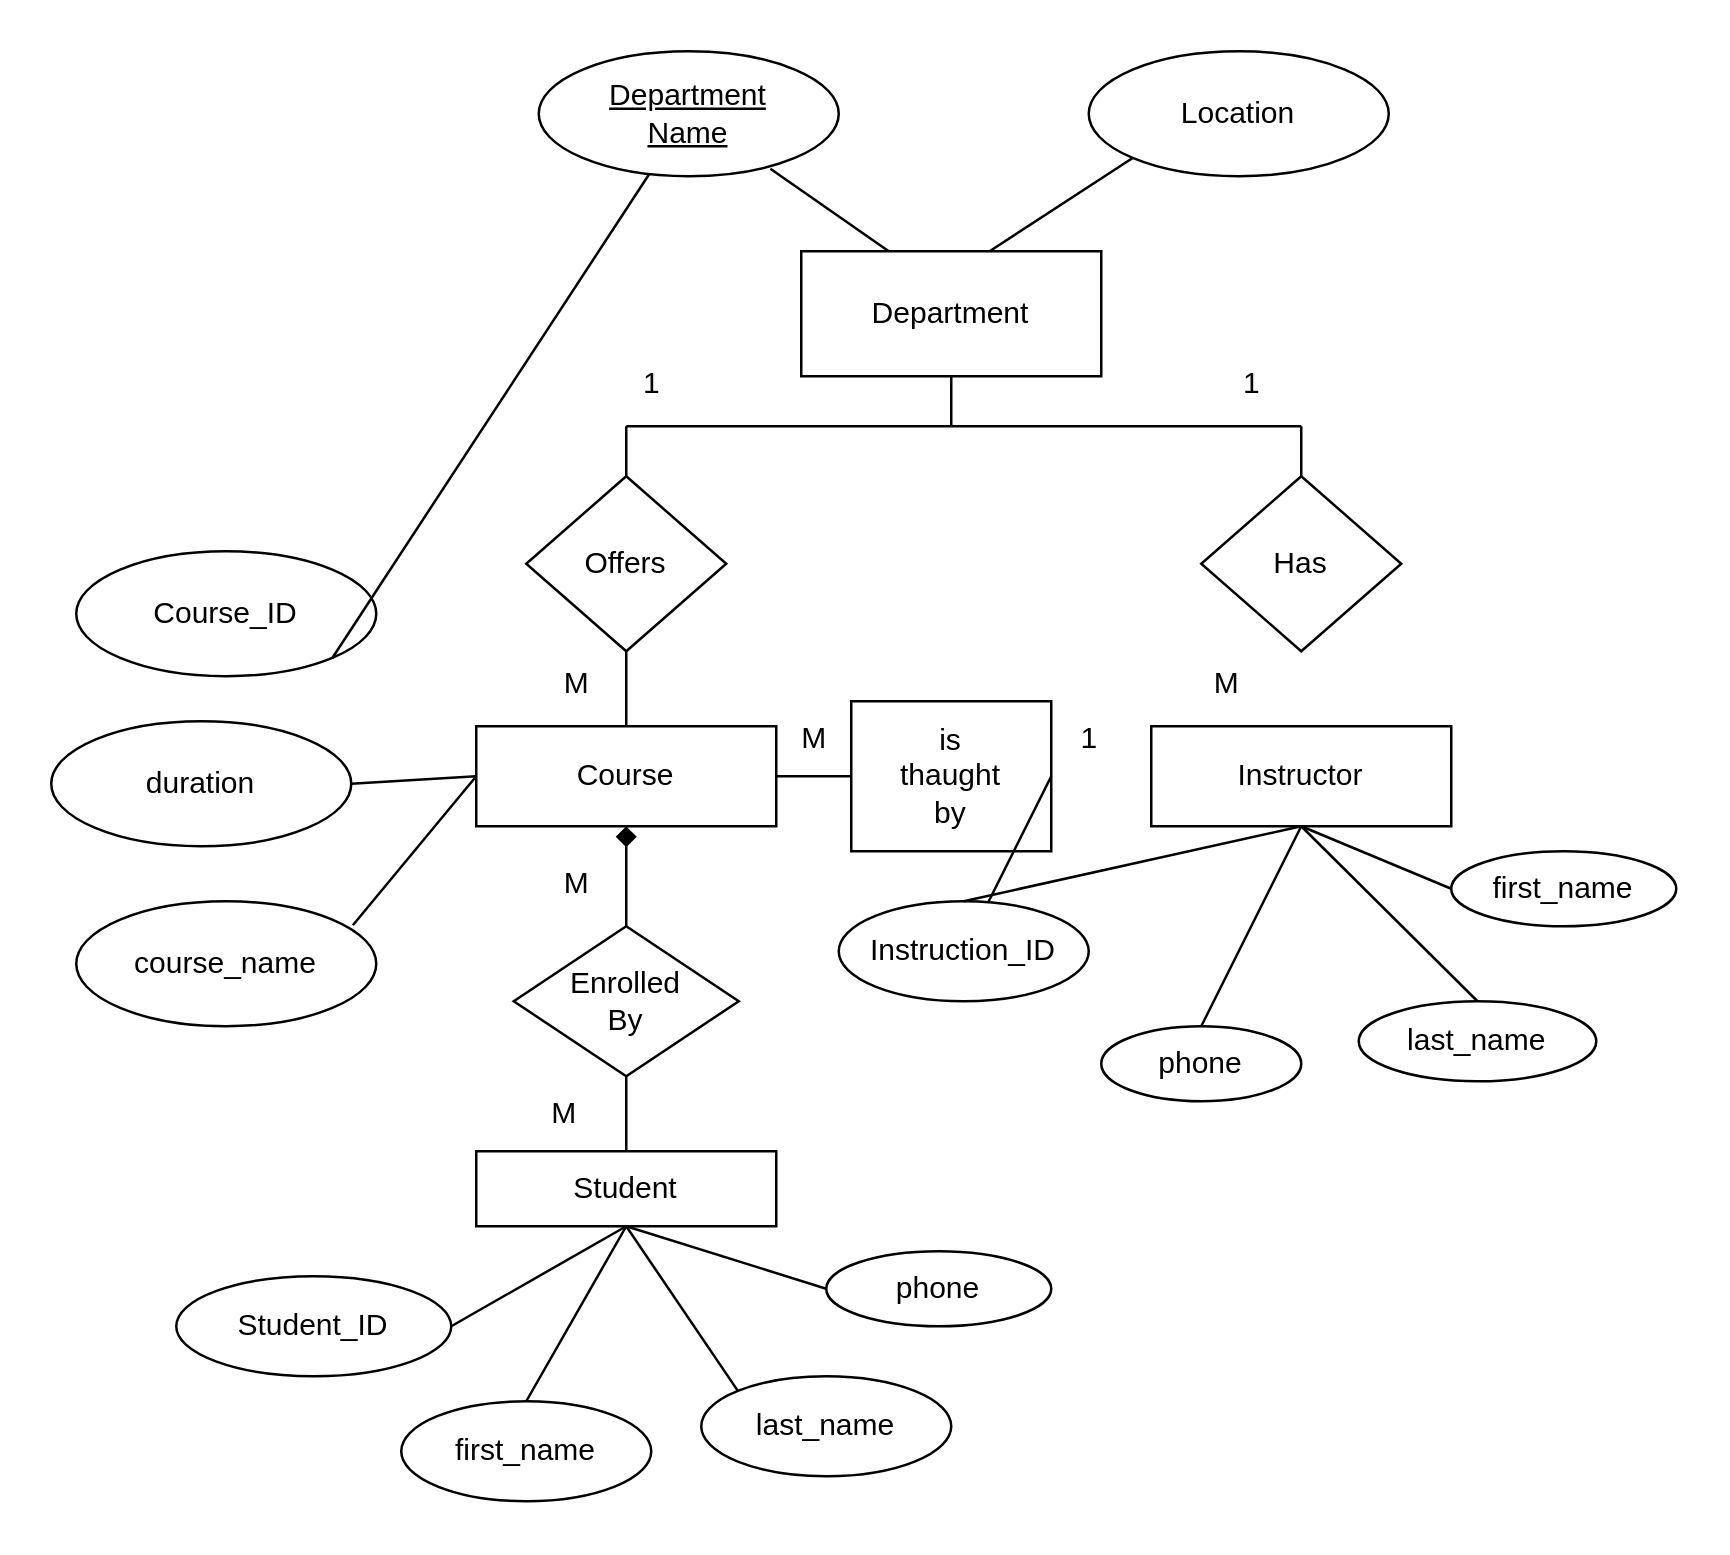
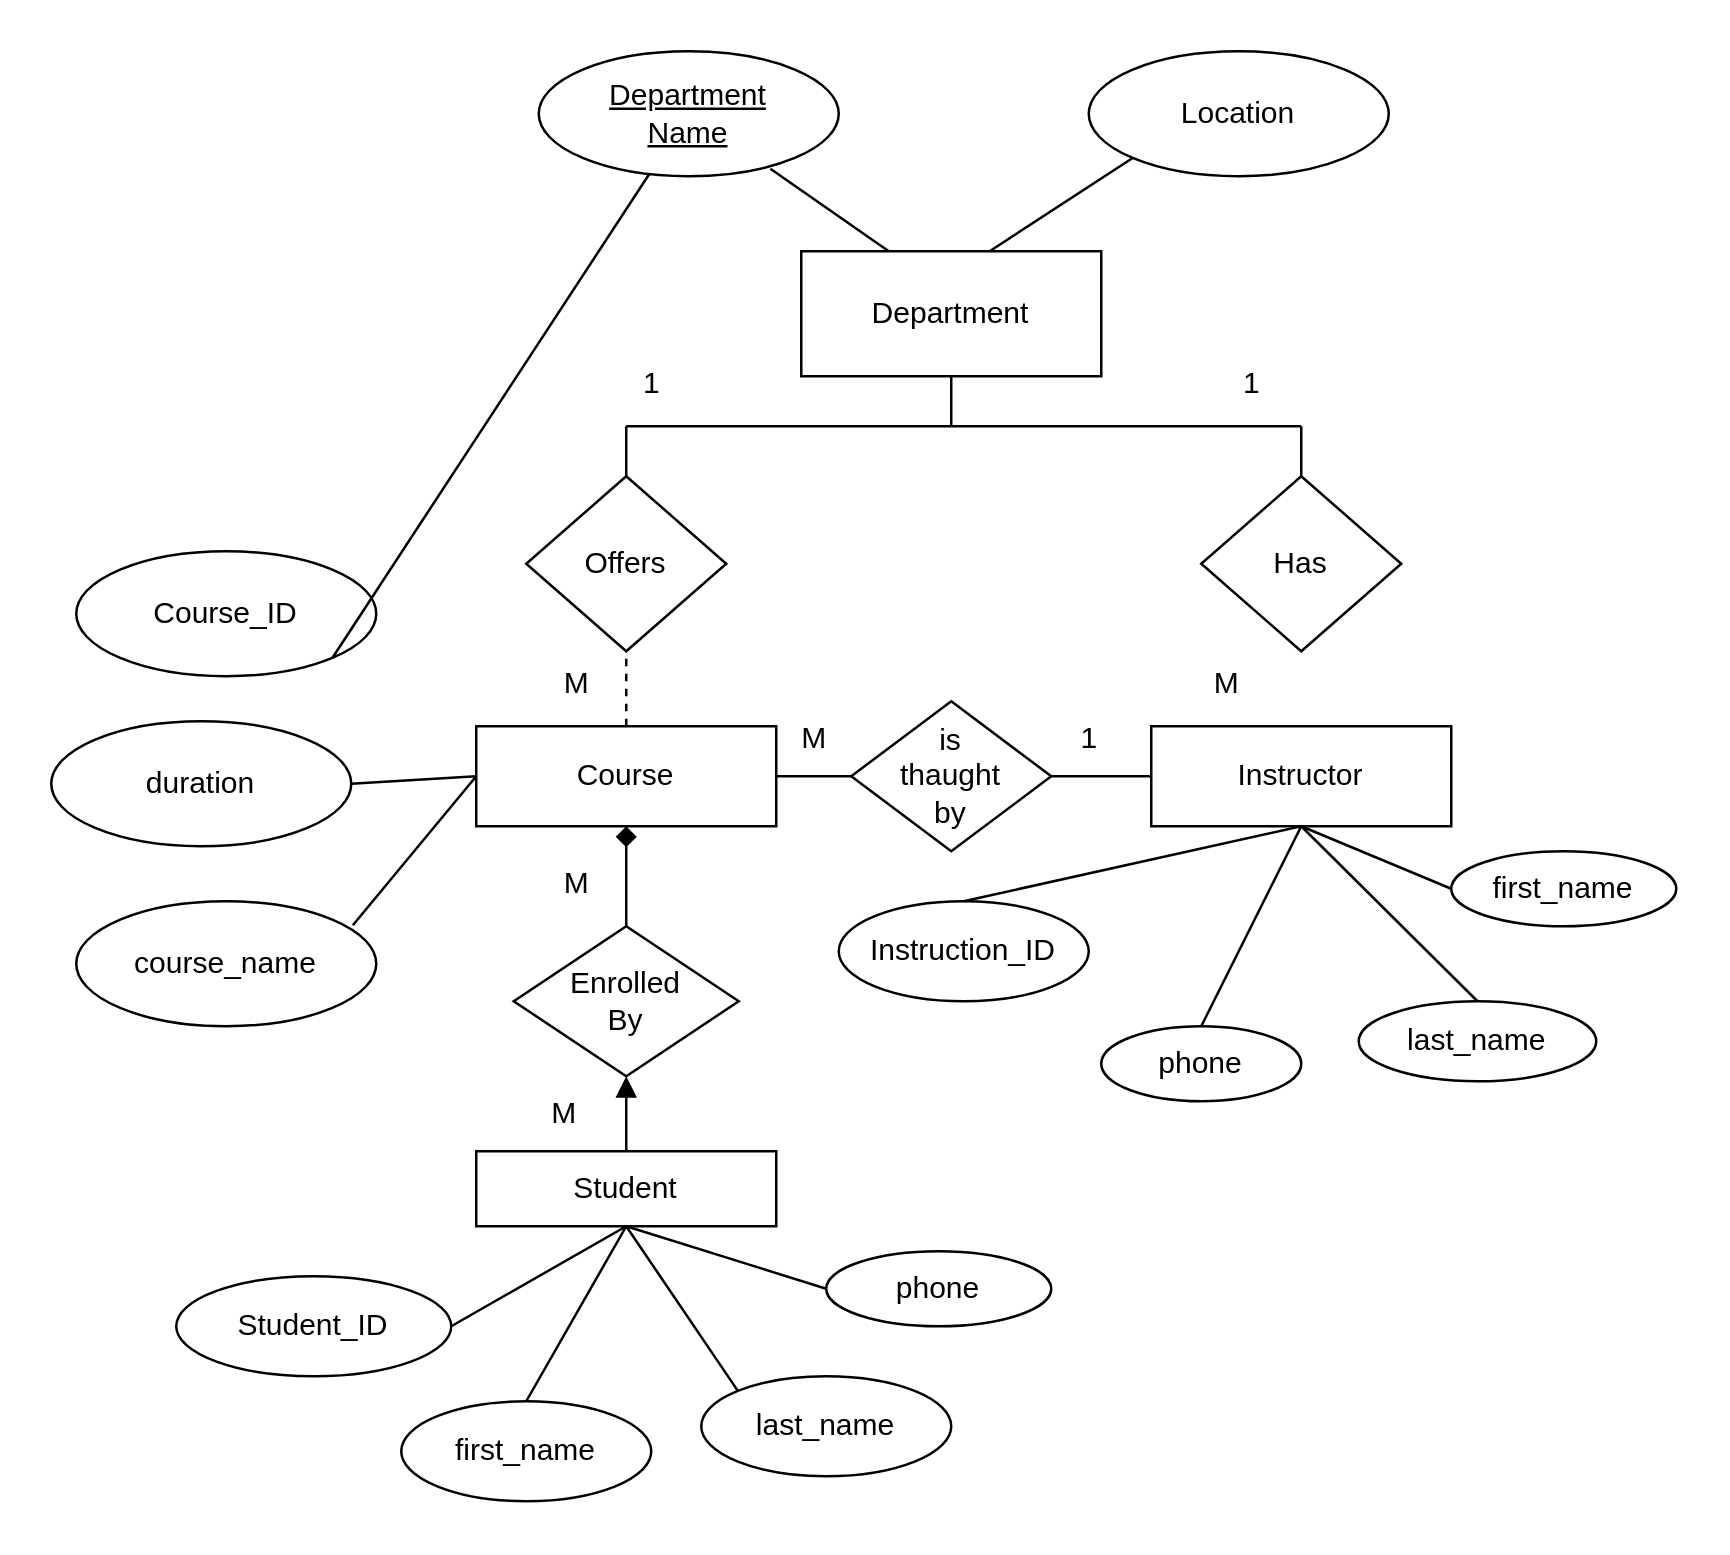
(626, 686) -> (626, 686)
(951, 776) -> (951, 776)
(1023, 833) -> (1101, 776)
(626, 1089) -> (626, 1098)
